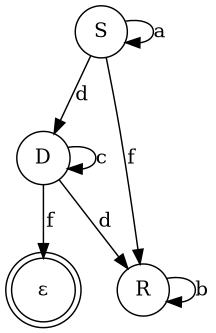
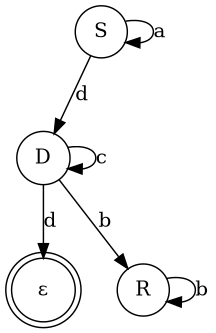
(124, 153) -> none
(51, 221) -> (51, 221)
(106, 221) -> (106, 221)
